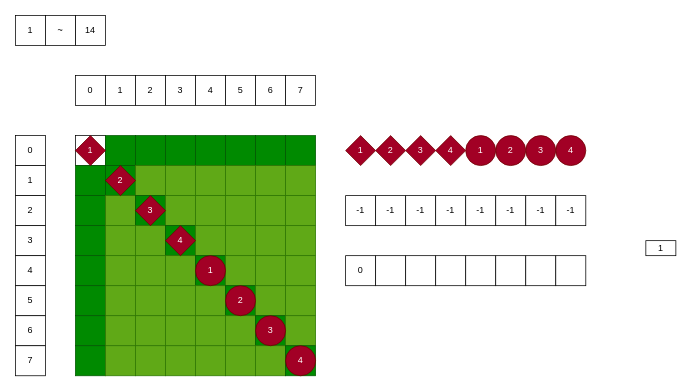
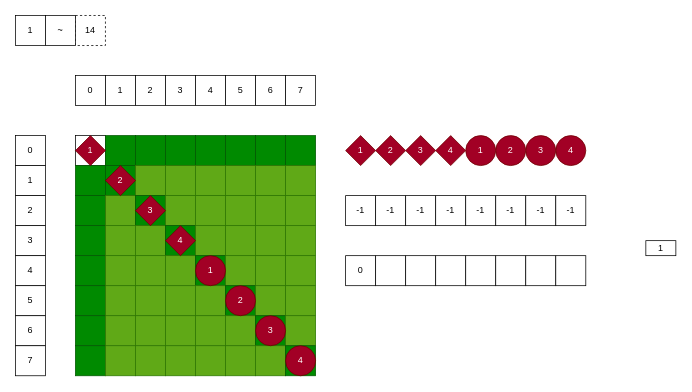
(90, 30) -> (90, 30)
